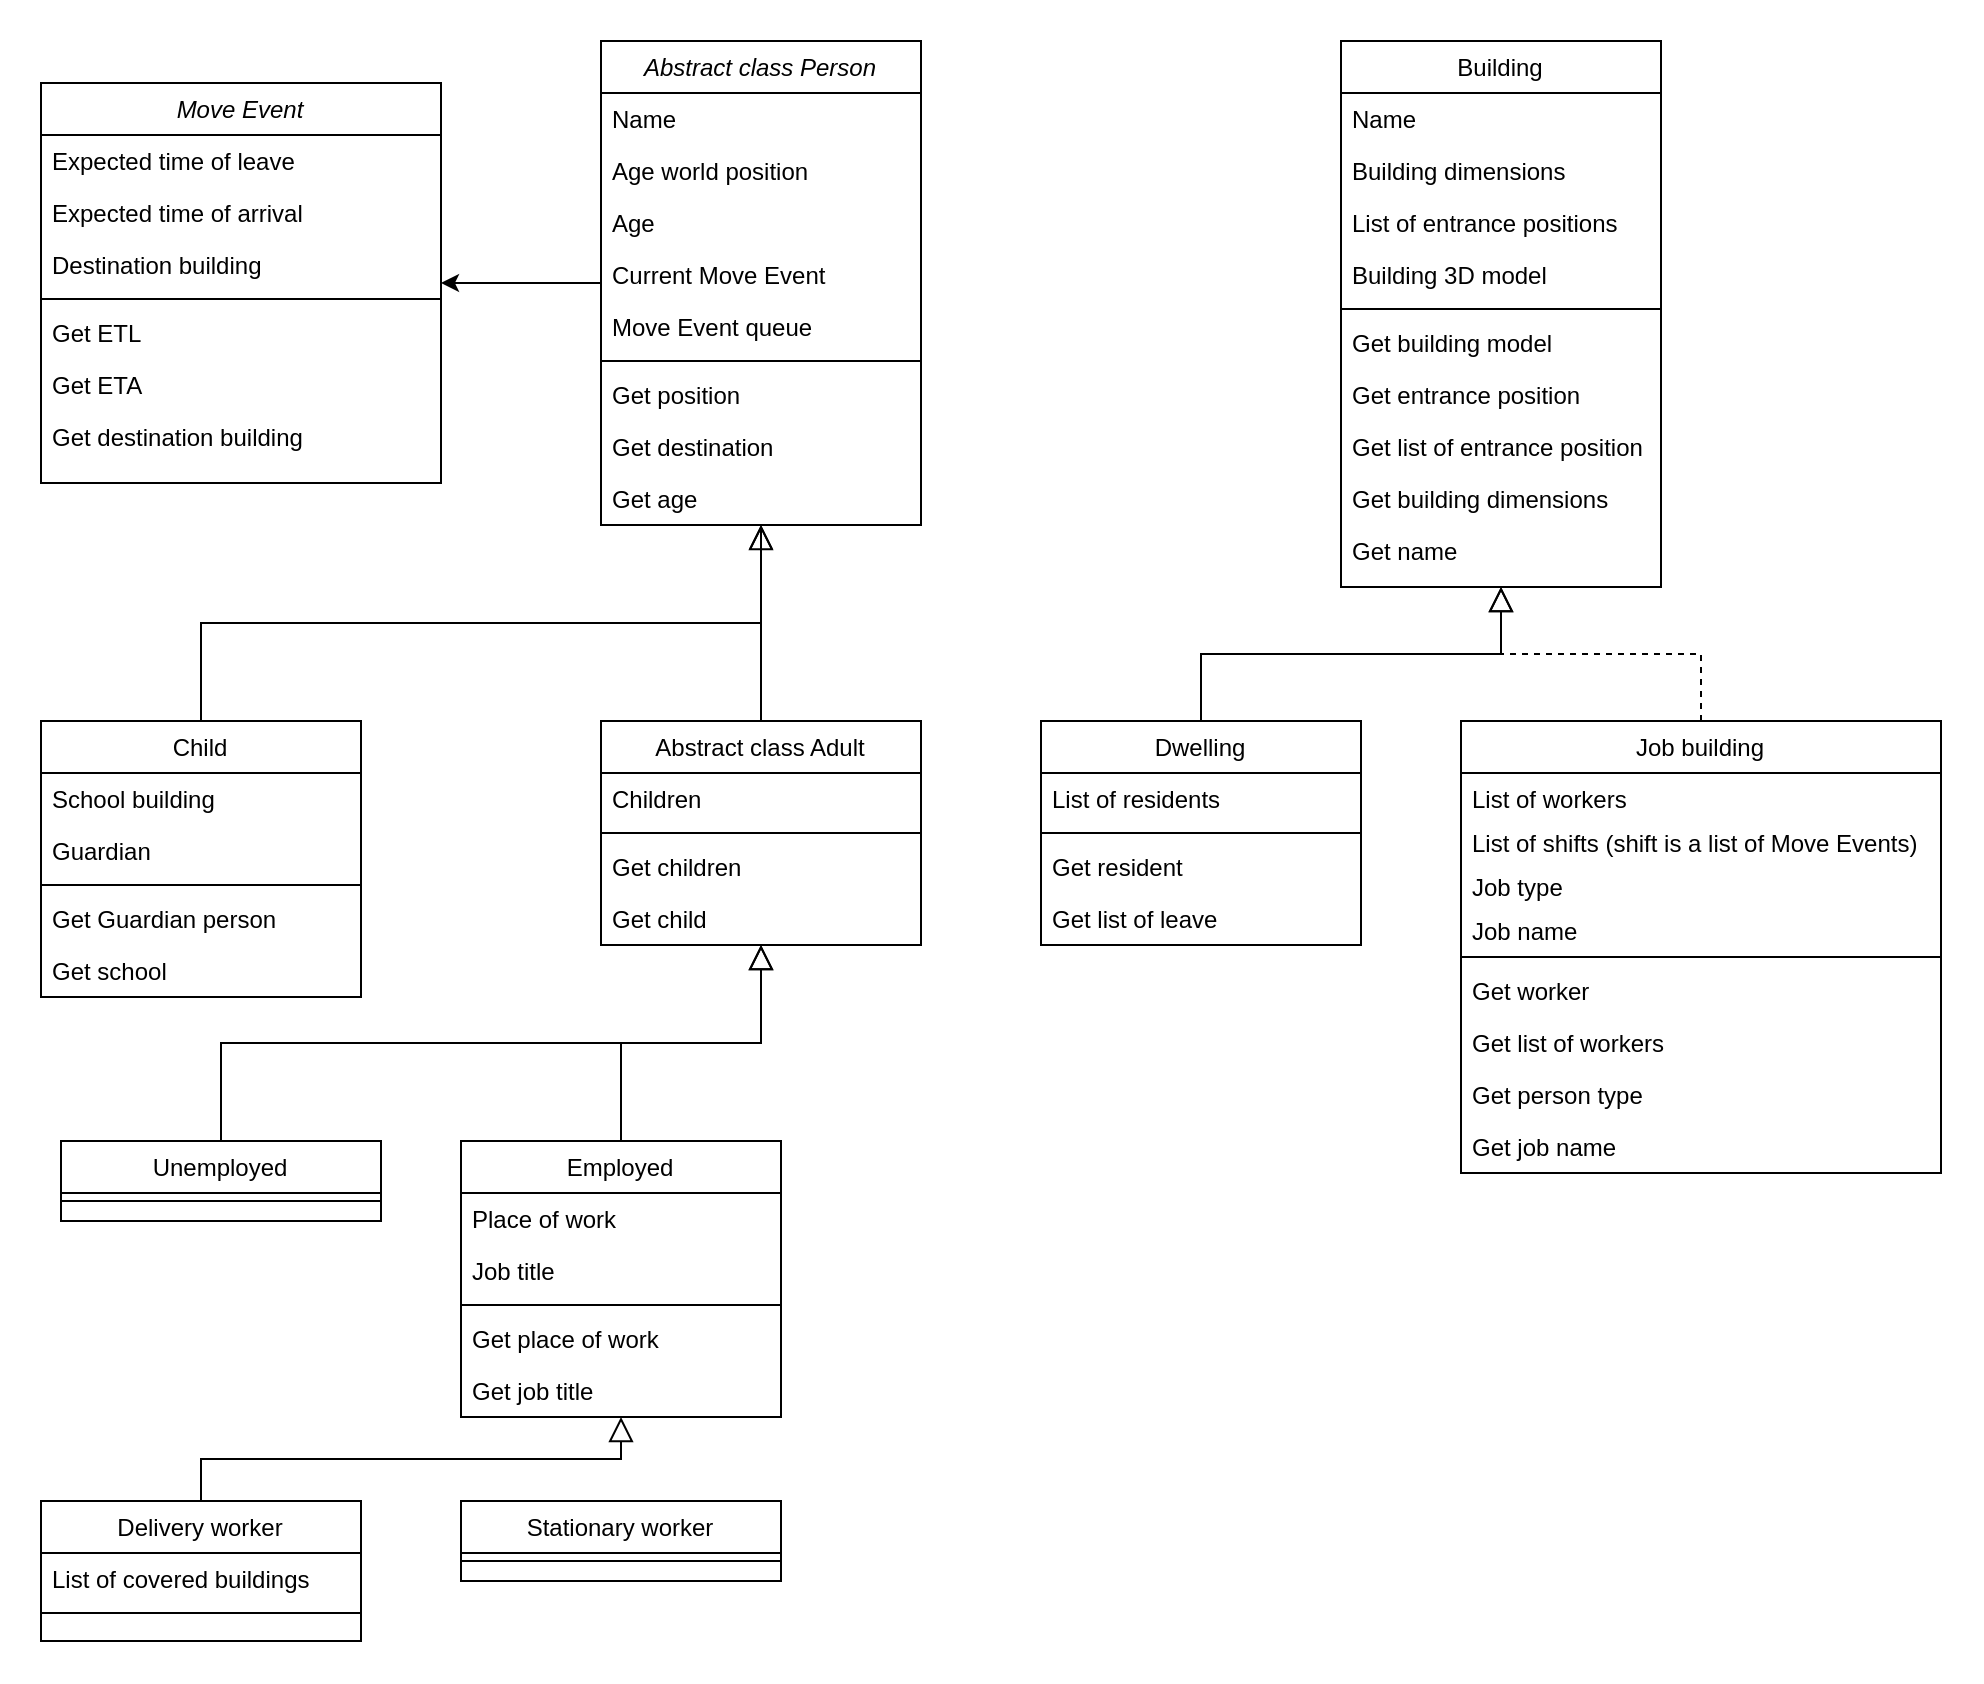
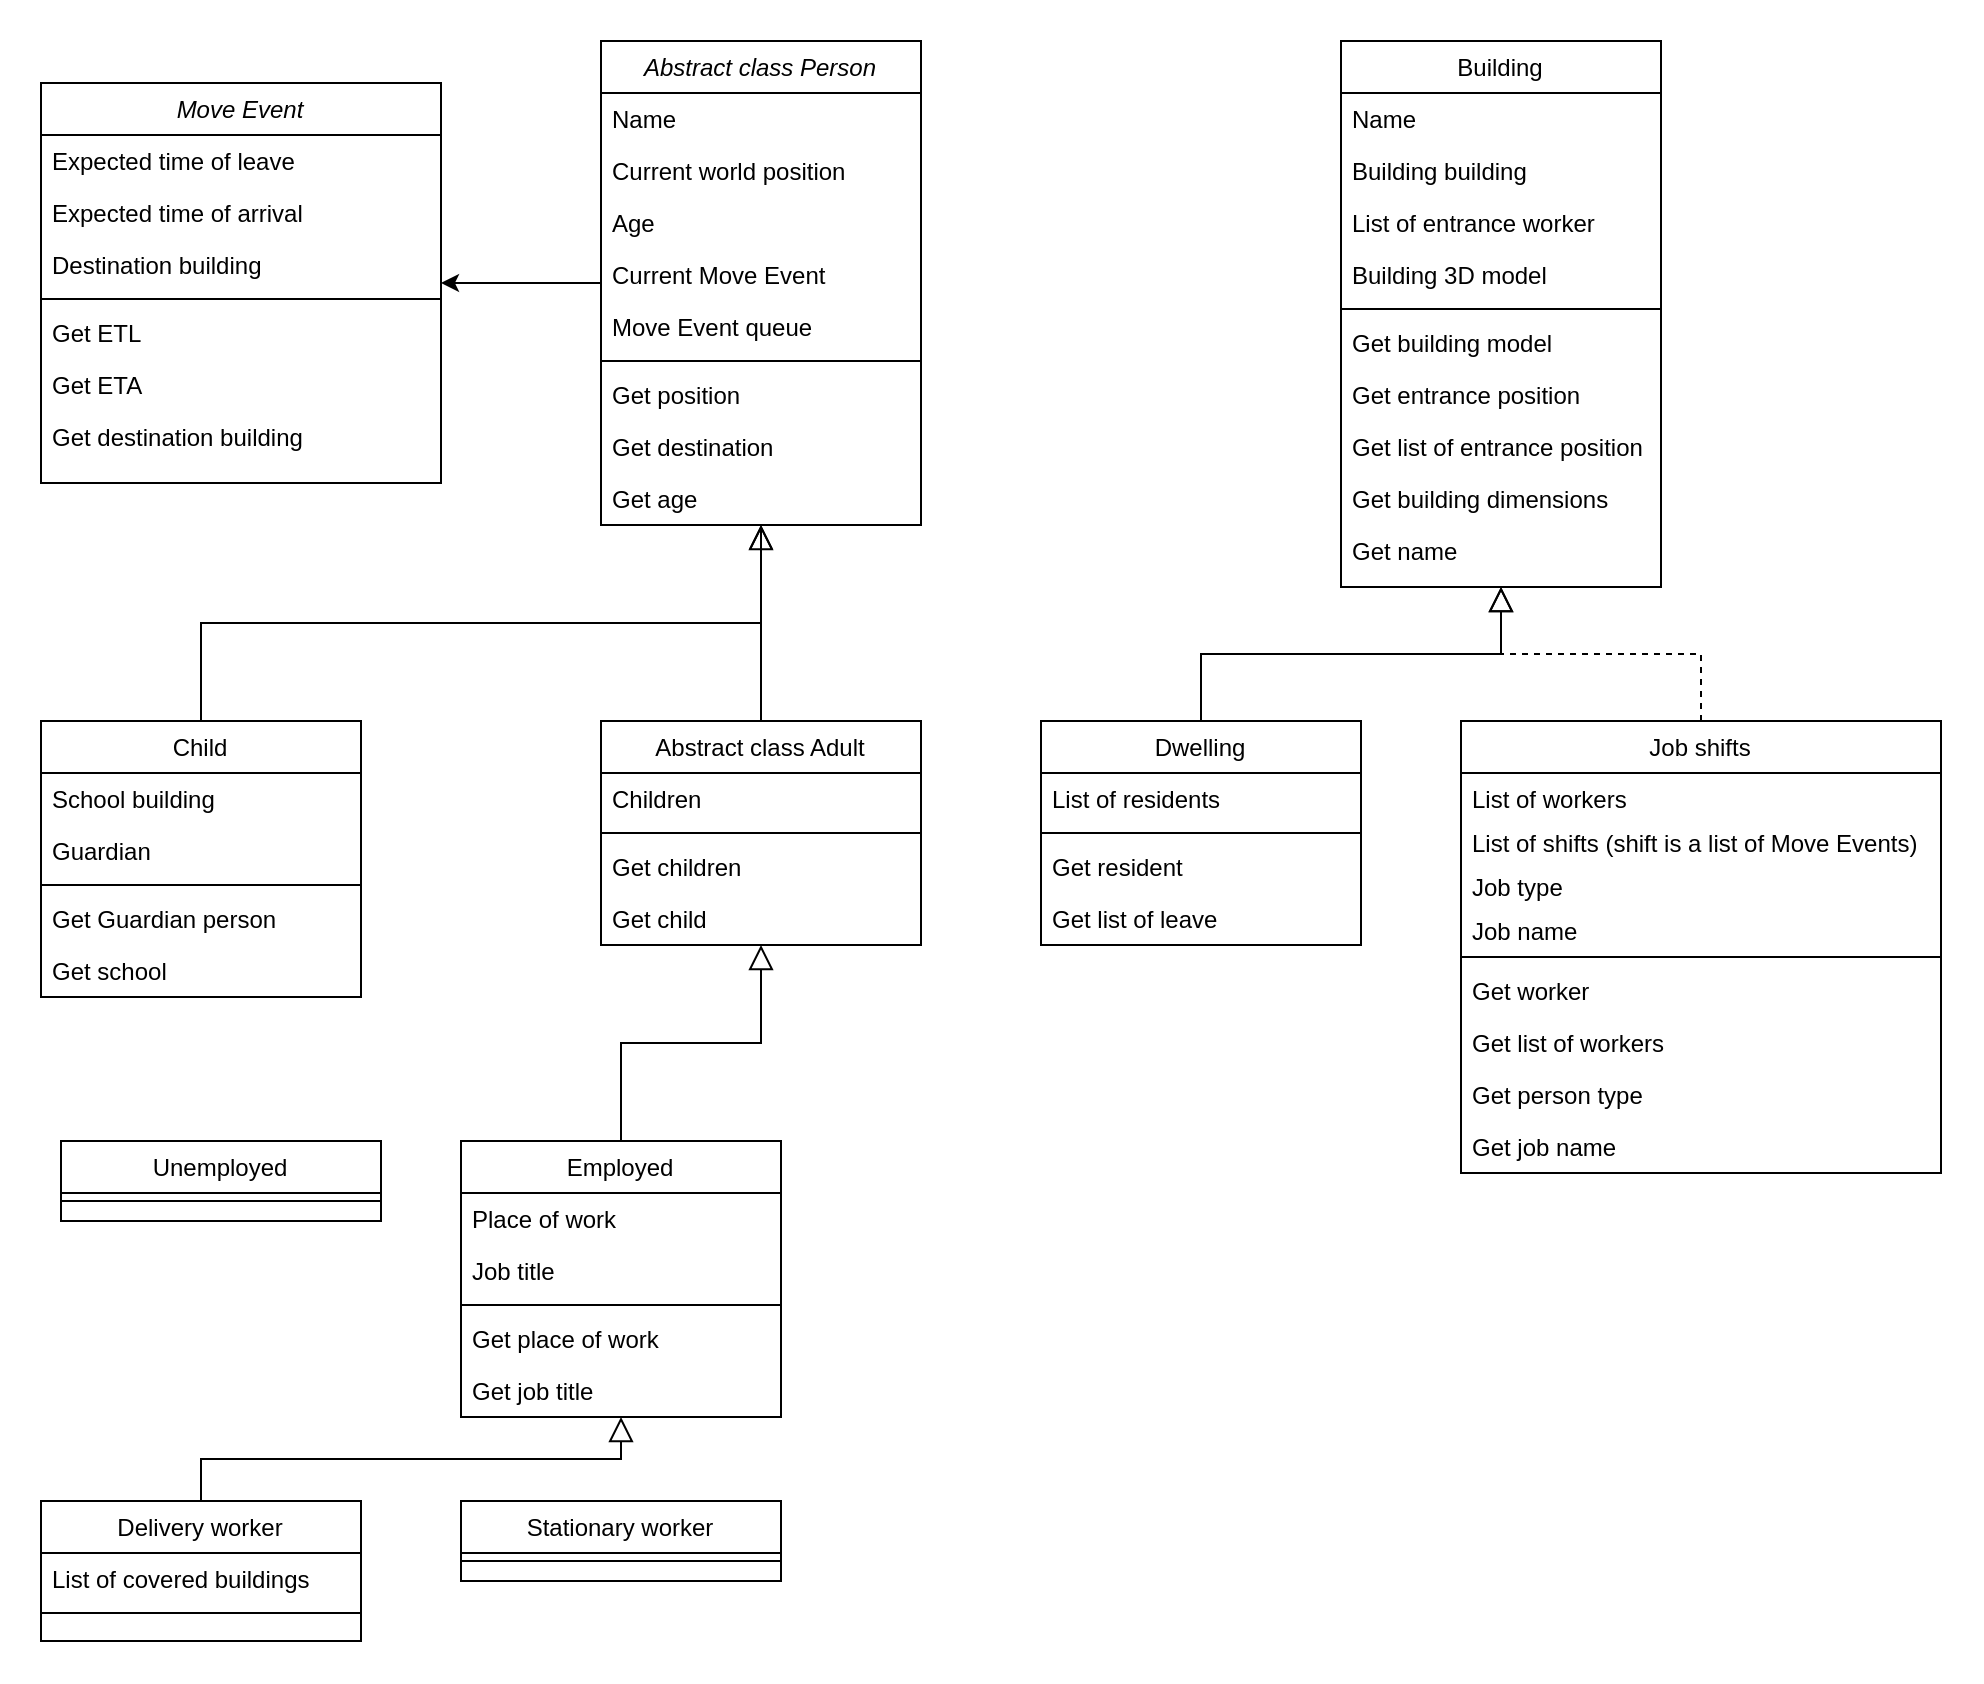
(717, 172) -> (744, 172)
(1461, 172) -> (1444, 172)
(1508, 224) -> (1494, 224)
(1700, 748) -> (1700, 748)
(370, 1043) -> none
